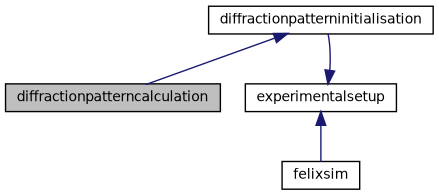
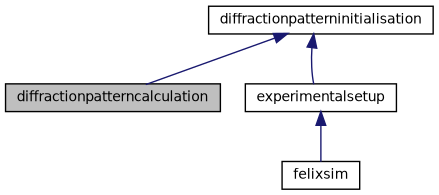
(330, 52) -> (312, 66)
